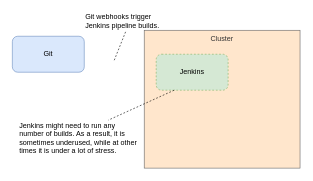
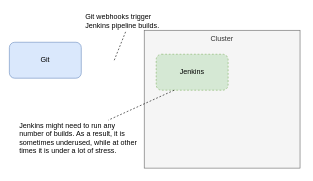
(48, 54) -> (45, 60)
(222, 99) -> (222, 99)
